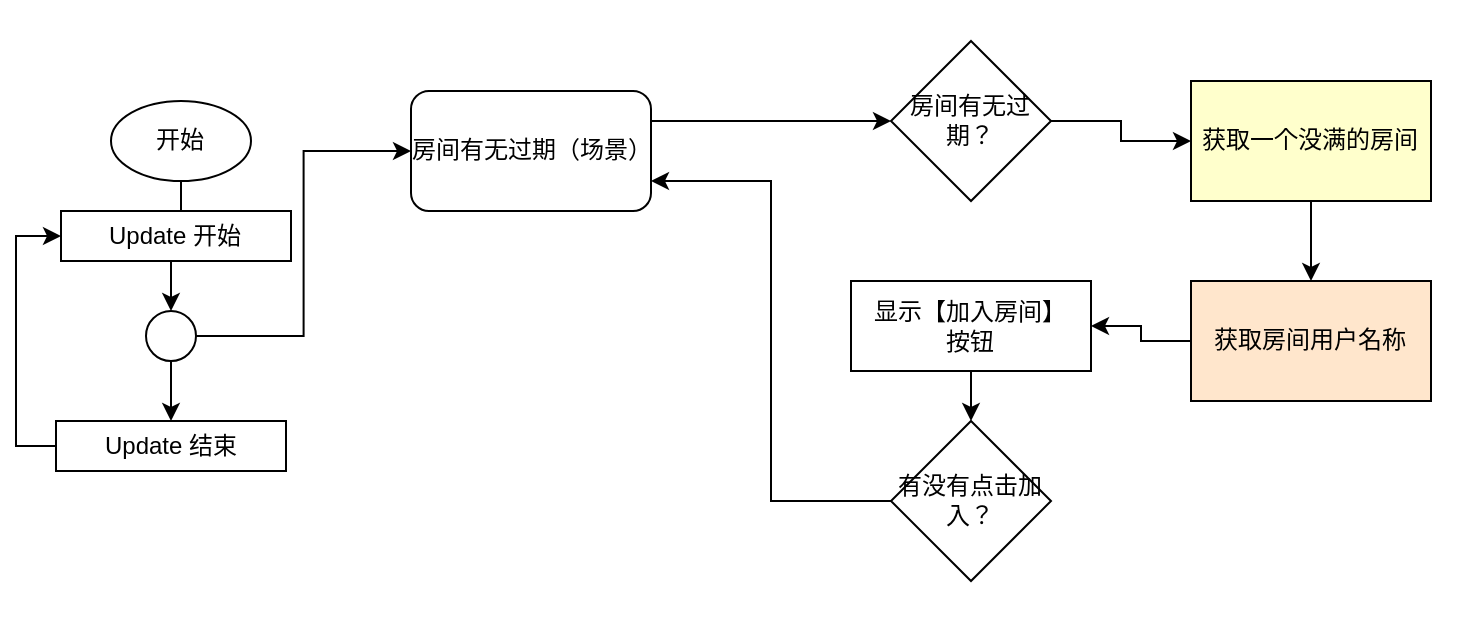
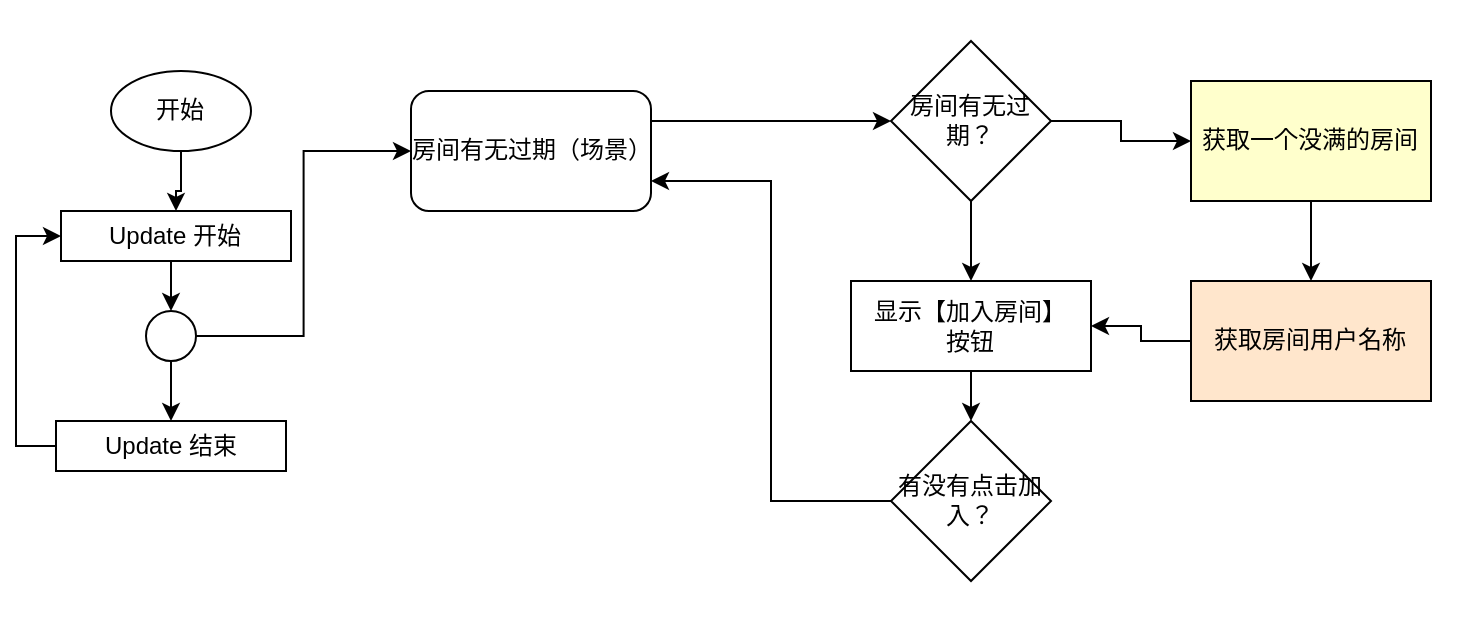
(181, 141) -> (181, 111)
none -> (971, 234)
